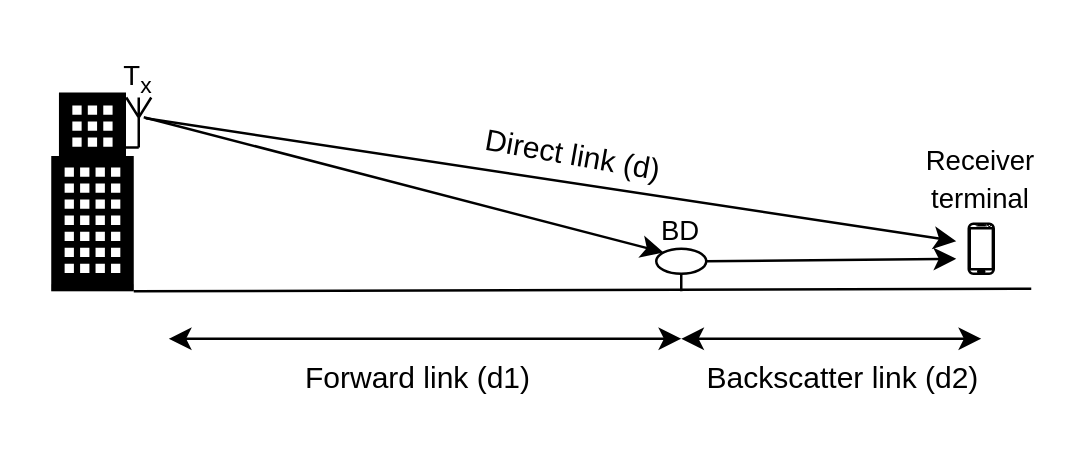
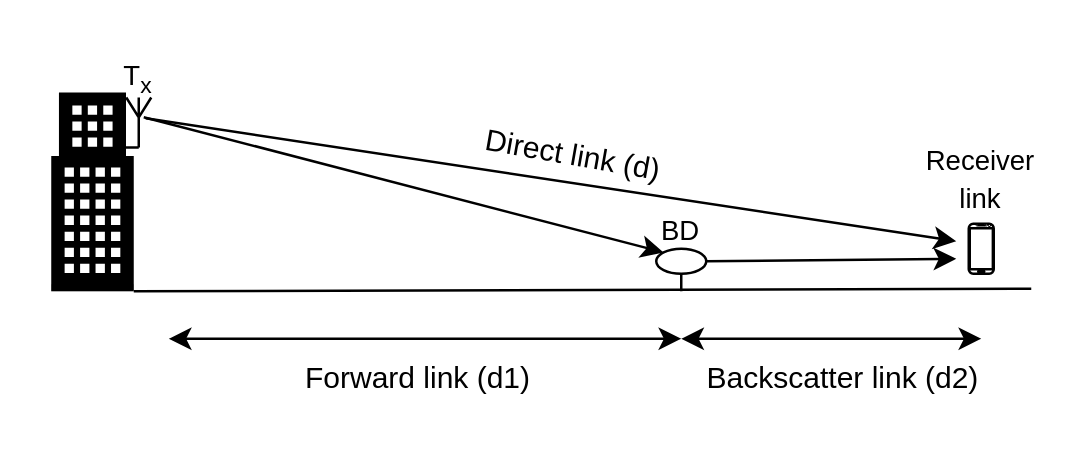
(981, 179) -> (981, 179)
